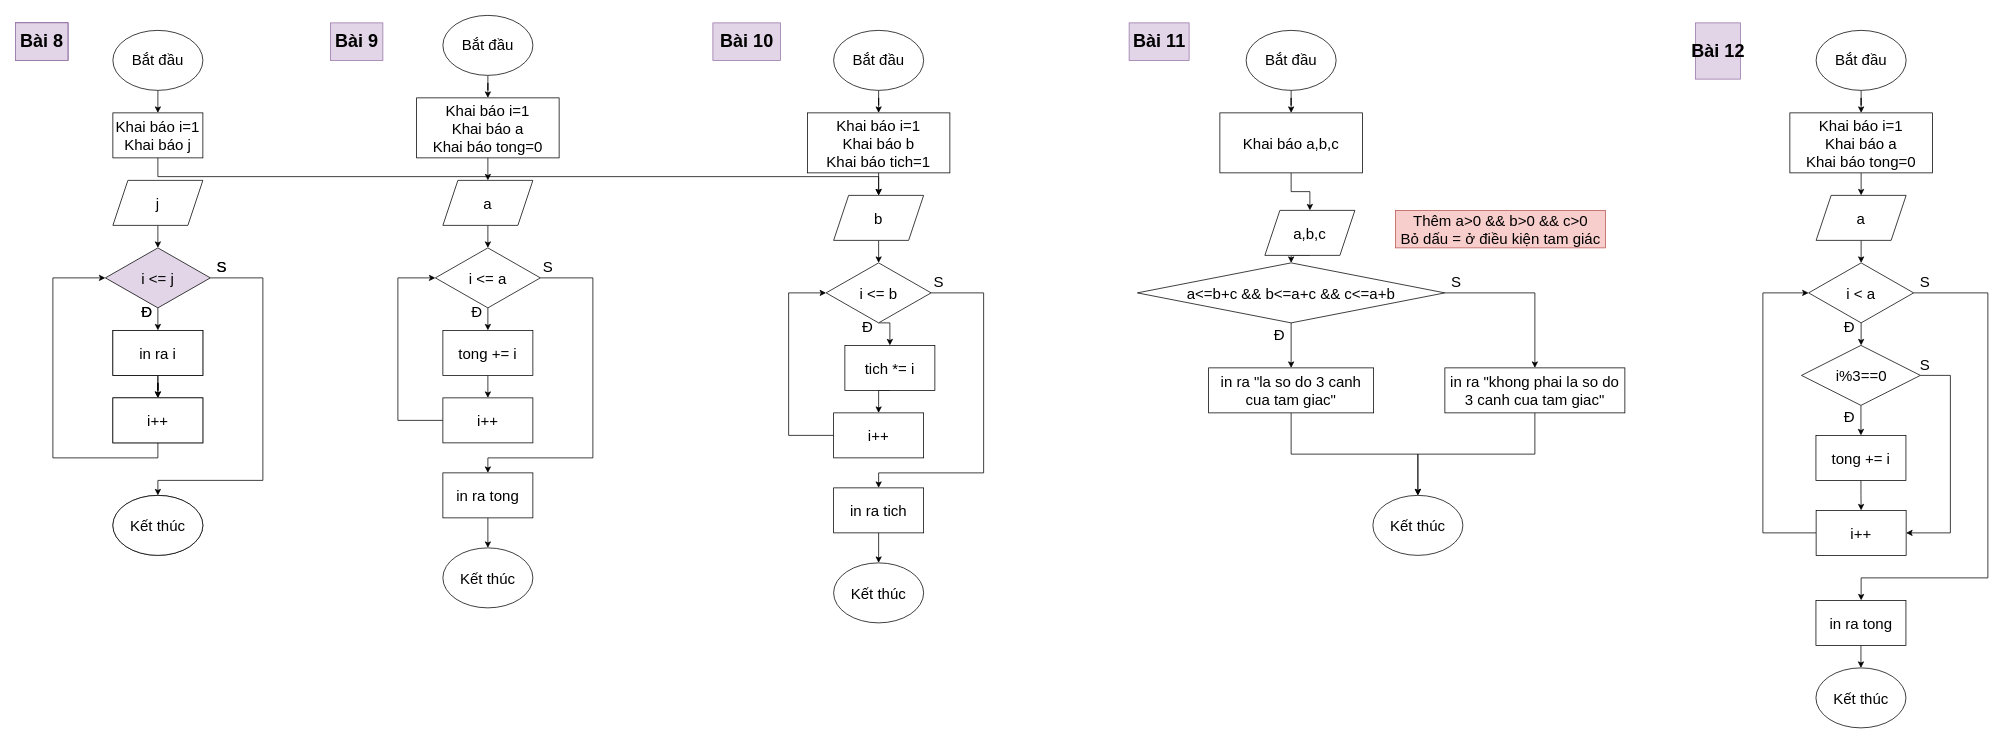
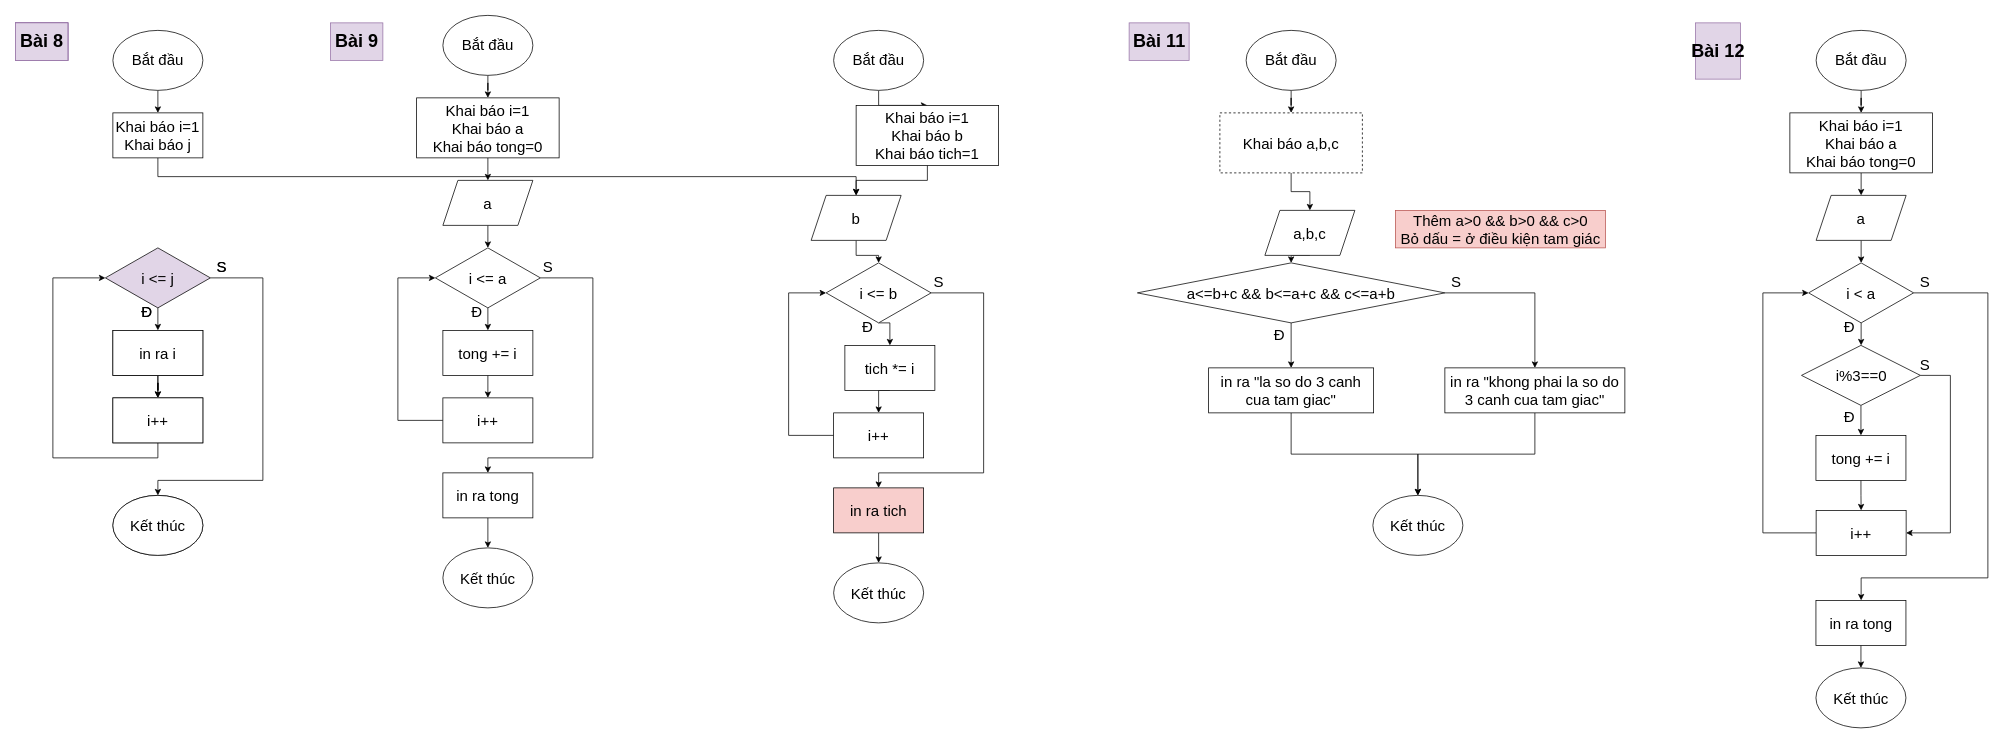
(747, 42) -> none
(879, 143) -> (927, 135)
(1291, 143) -> (1291, 143)
(158, 203) -> none
(879, 218) -> (856, 218)
(158, 241) -> none
(879, 510) -> (879, 510)
